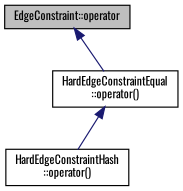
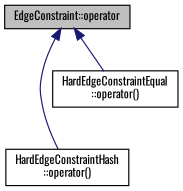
(88, 133) -> (41, 94)
